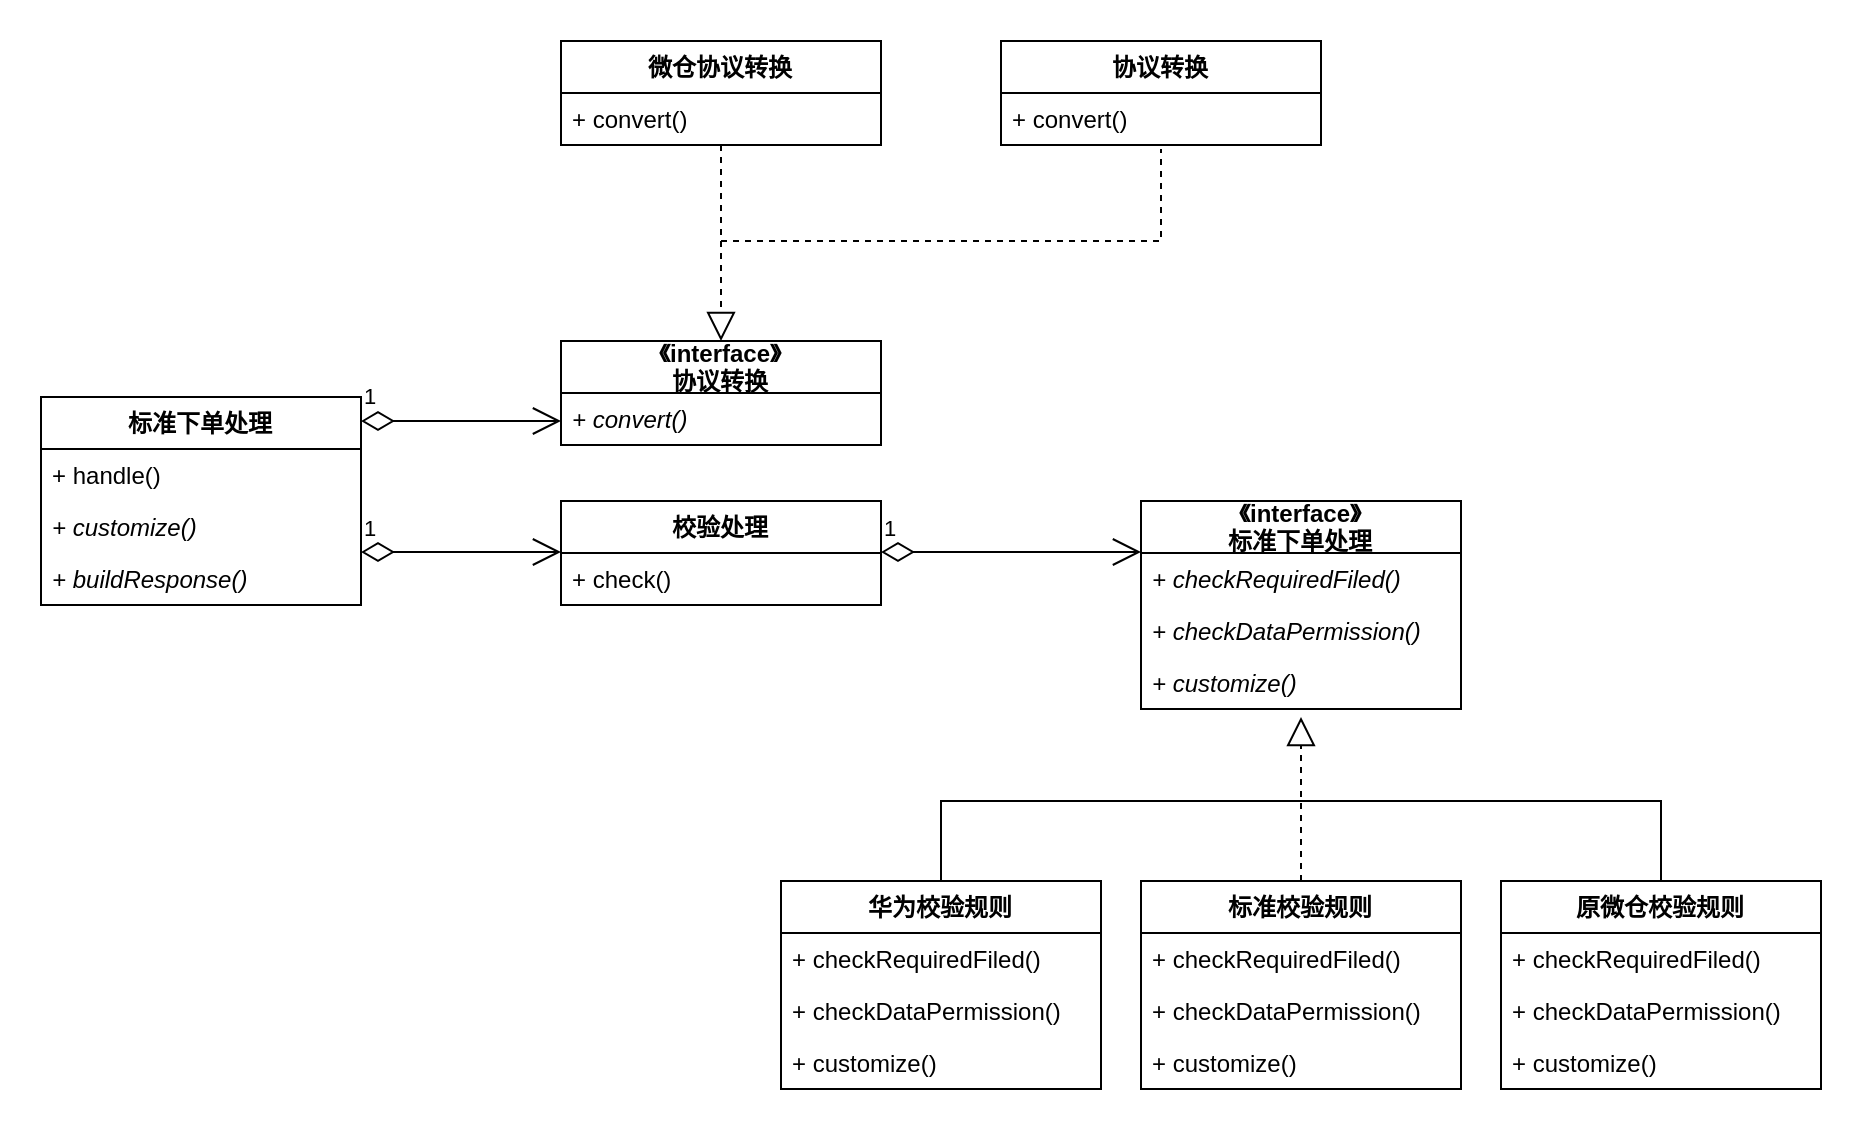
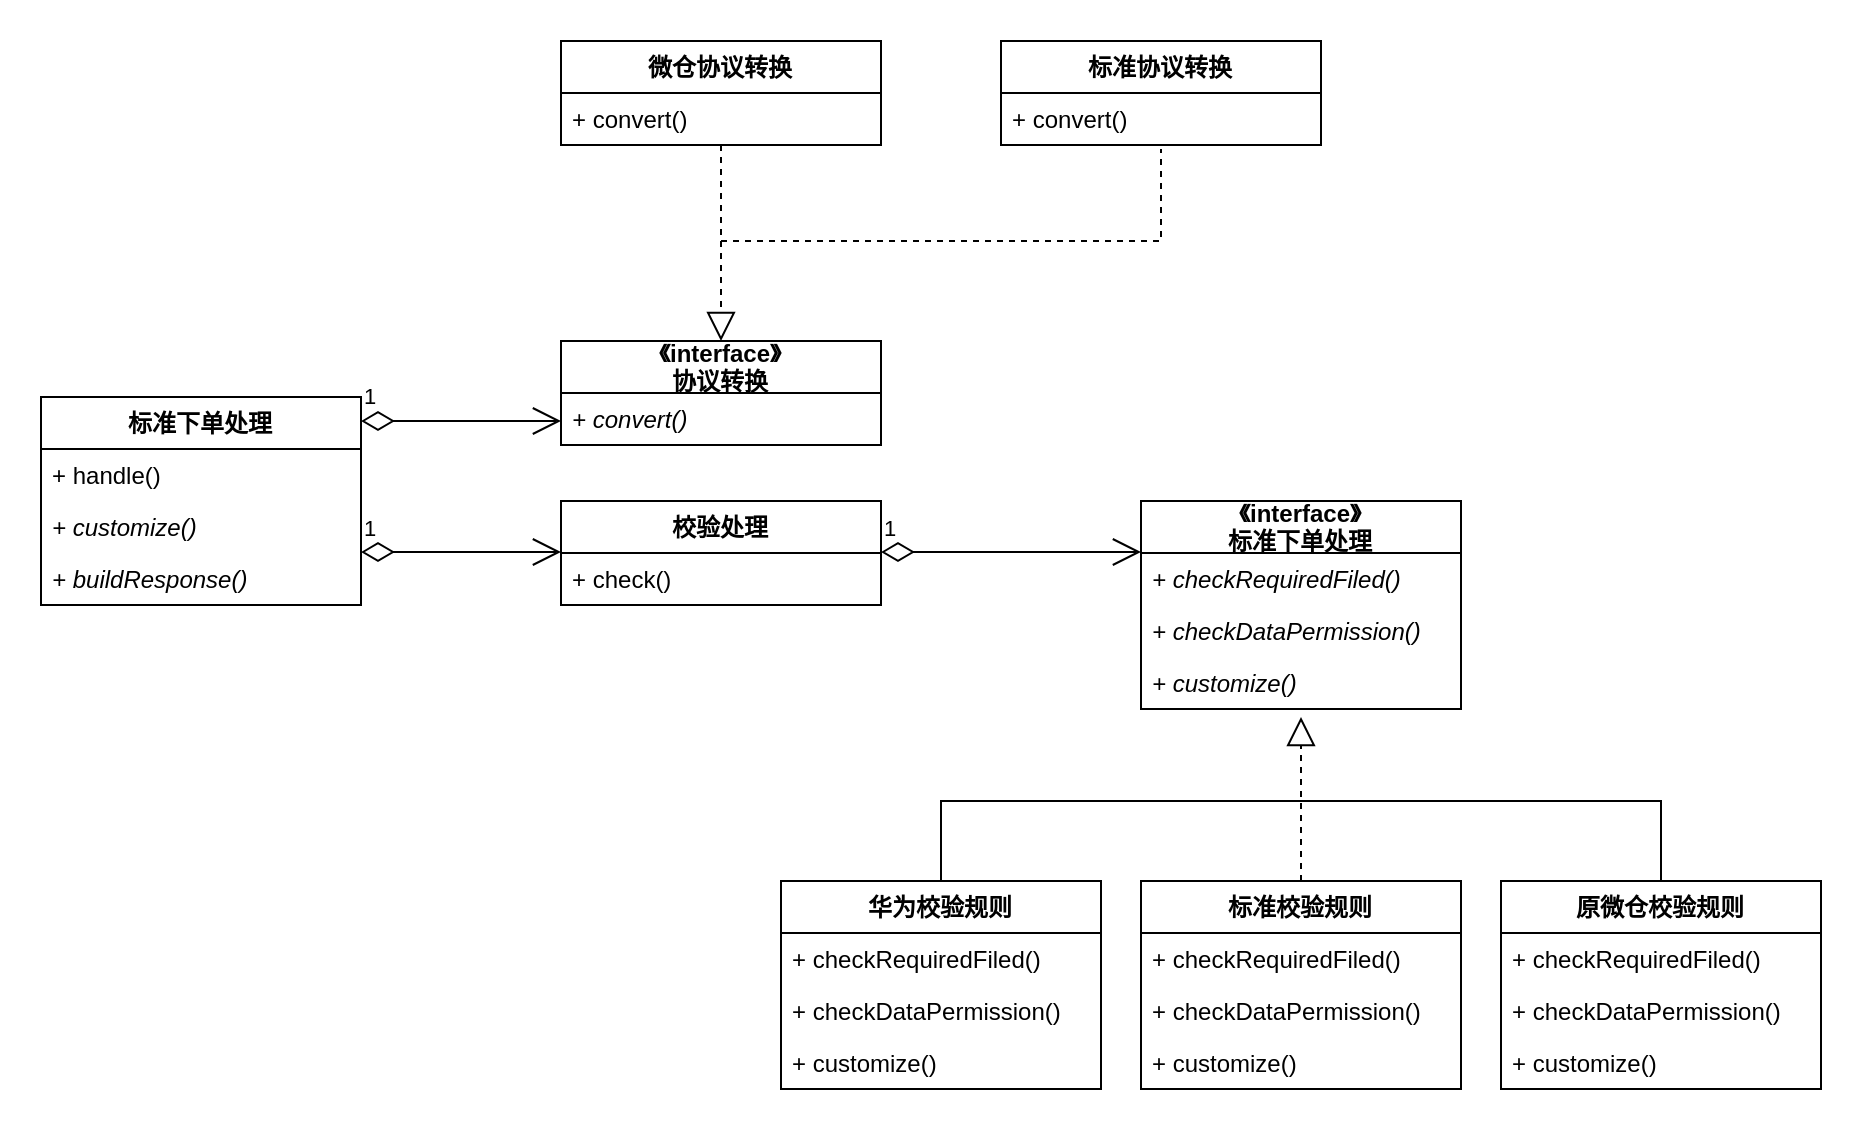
(1160, 68) -> (1160, 68)
